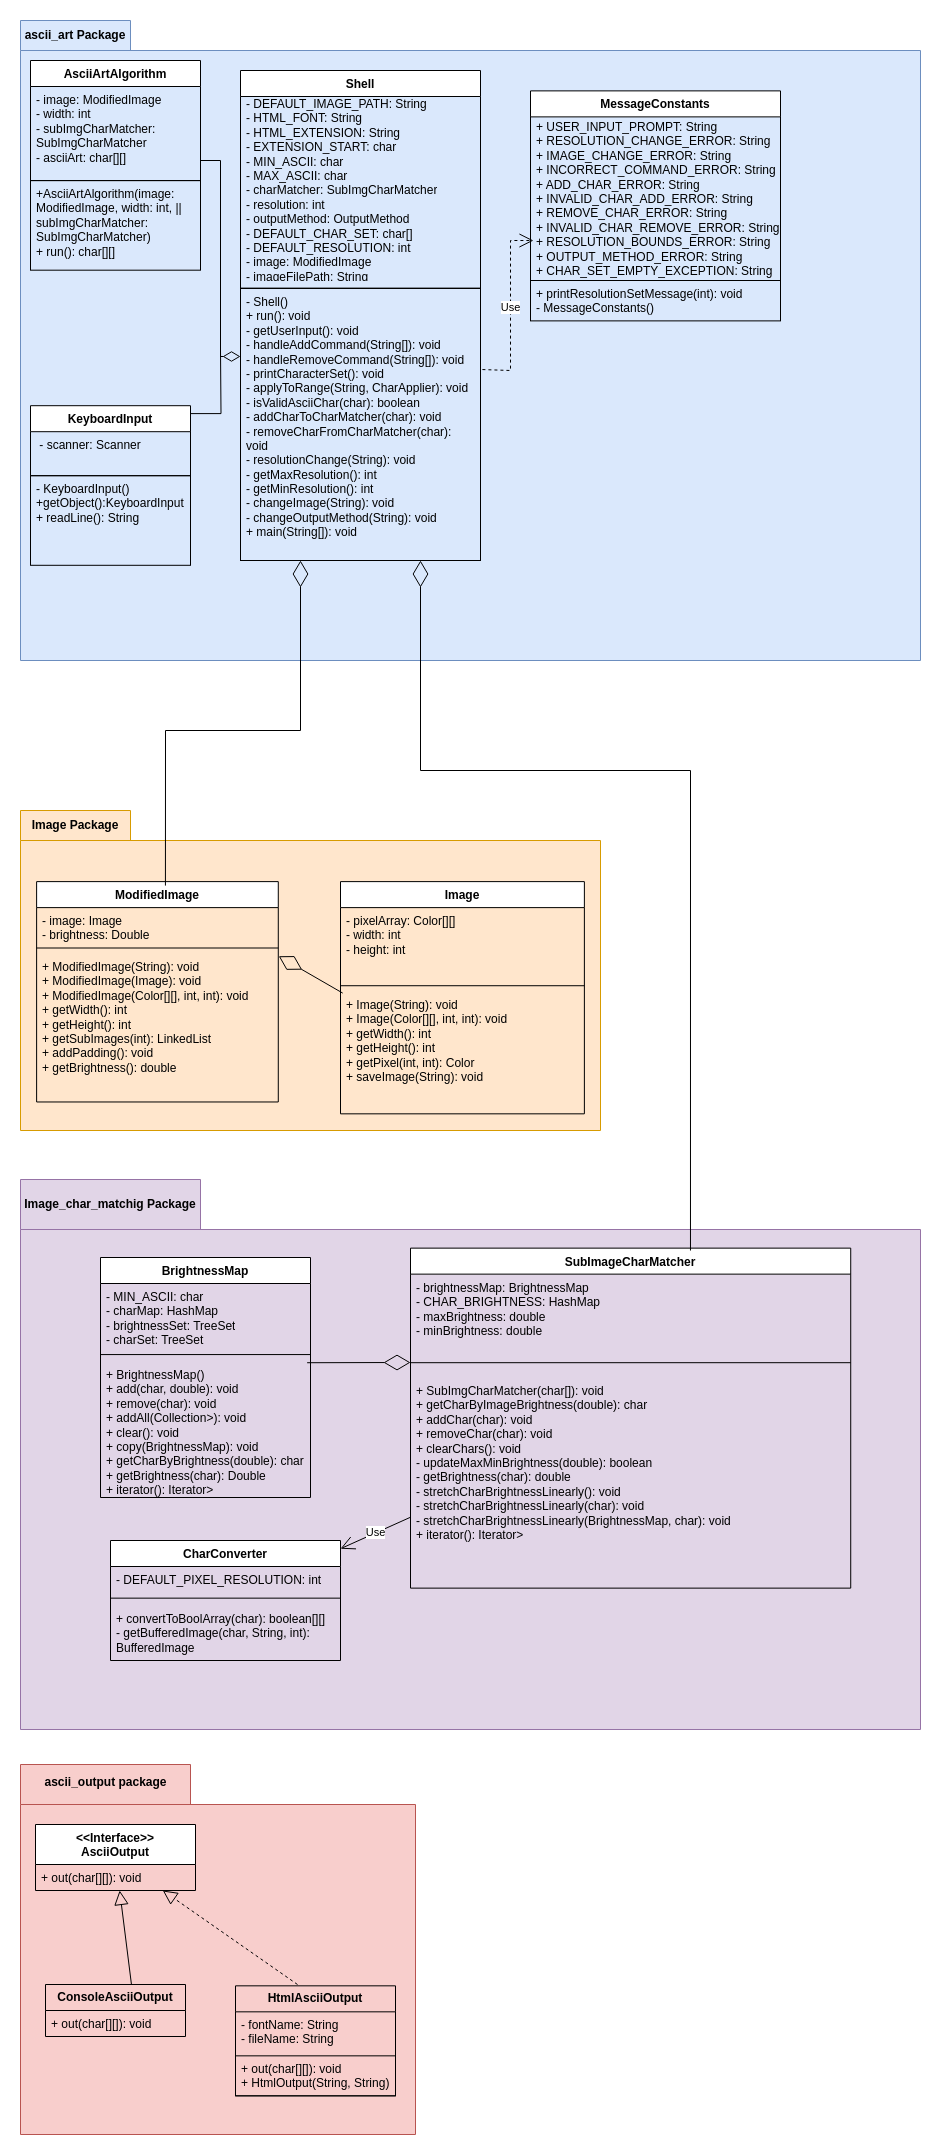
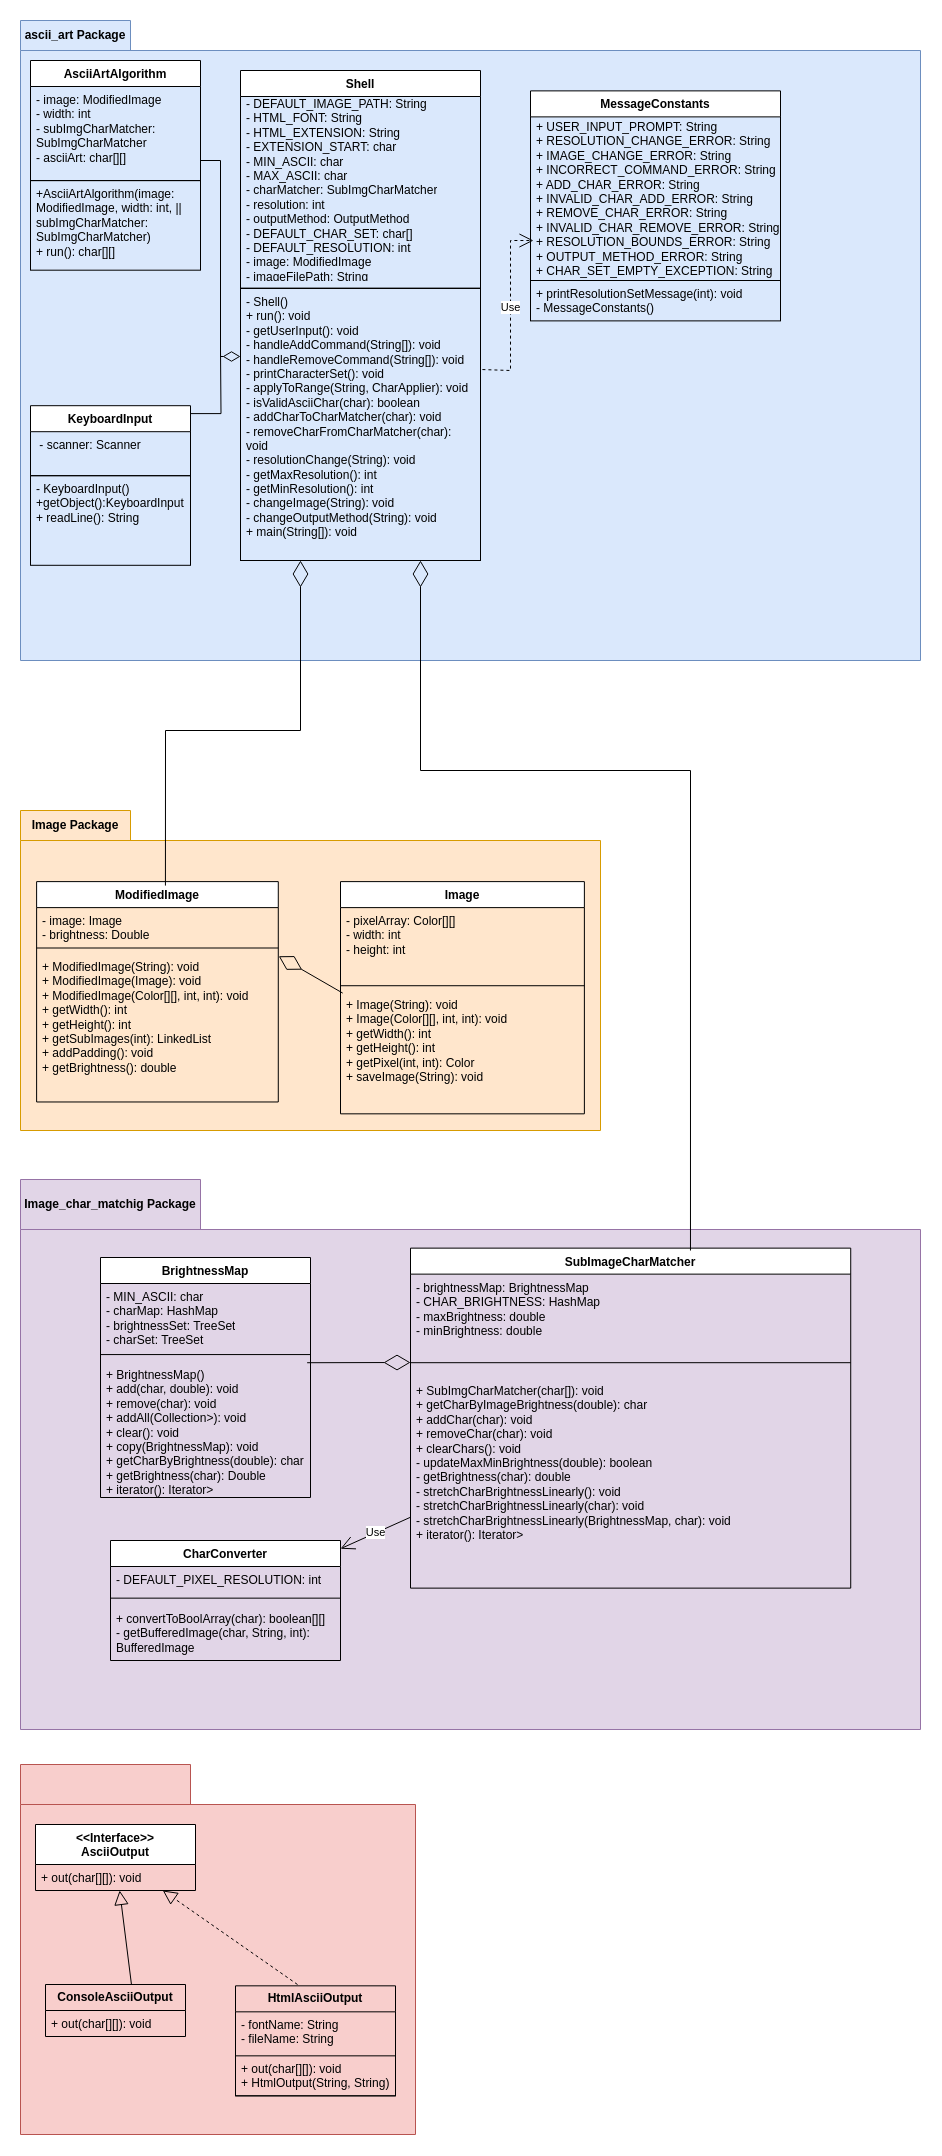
(106, 1783) -> none
